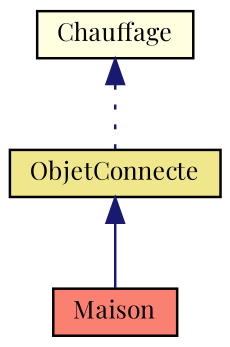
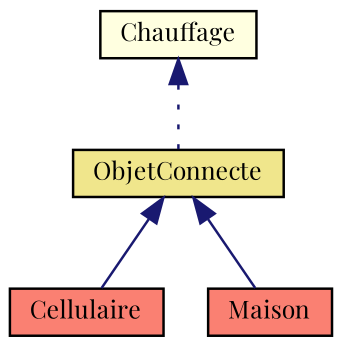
none -> (87, 312)
